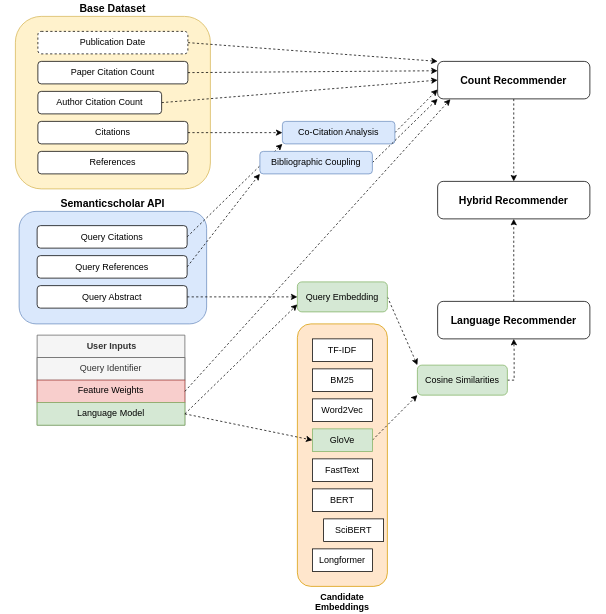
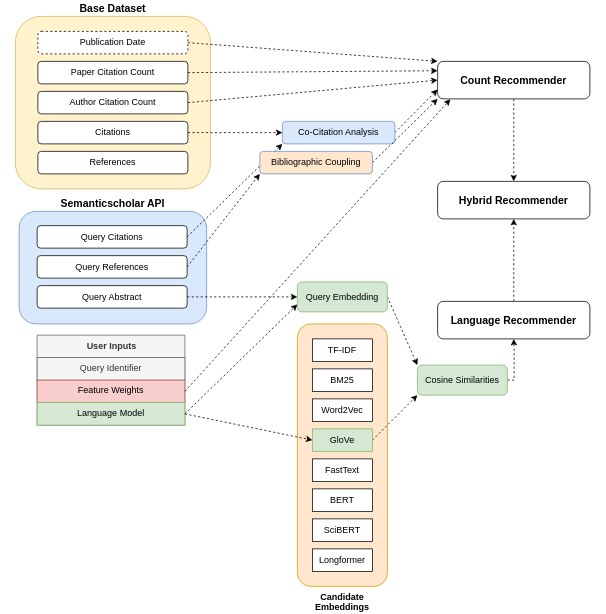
(100, 102) -> (113, 102)
(316, 162) -> (316, 162)
(354, 530) -> (342, 530)
